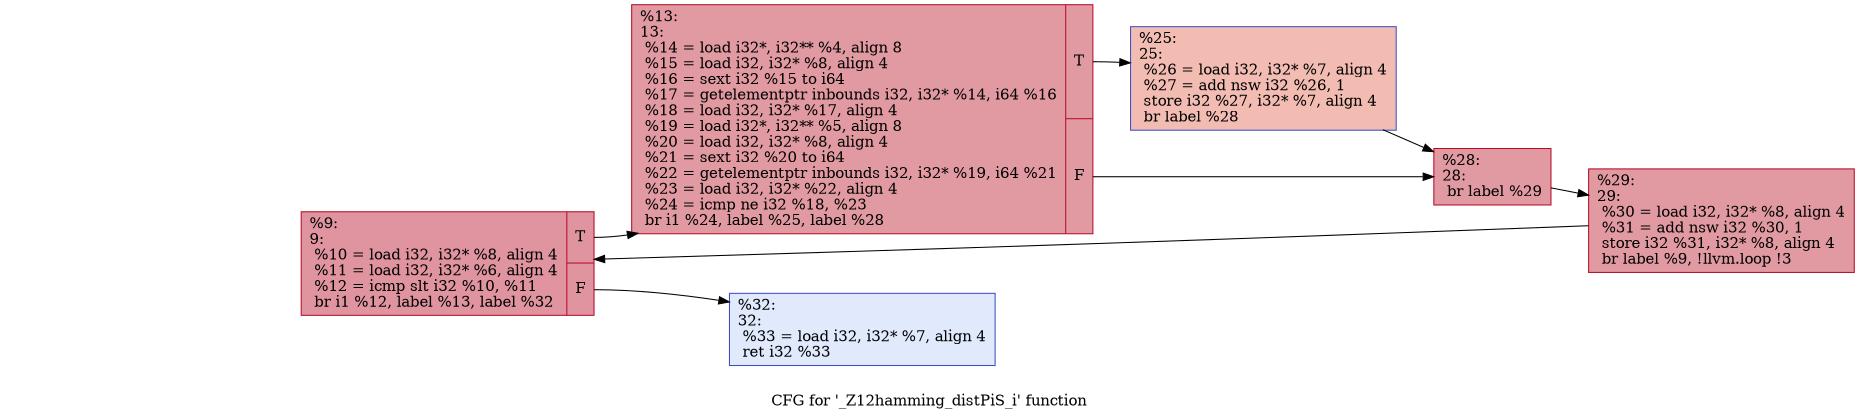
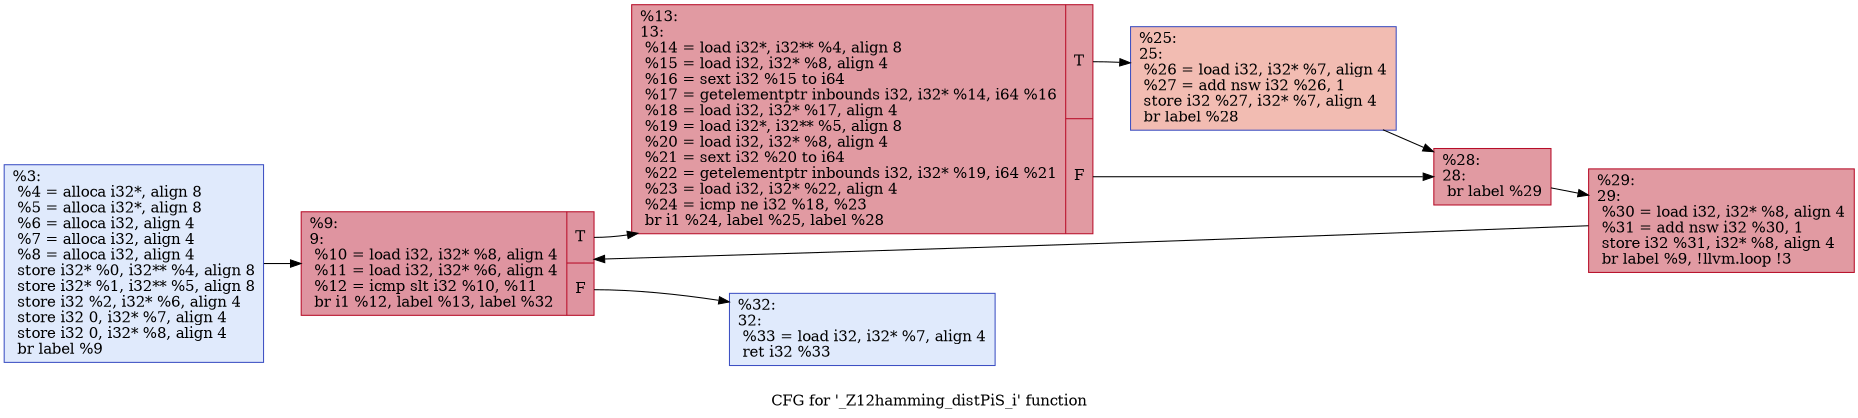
none -> (134, 264)
